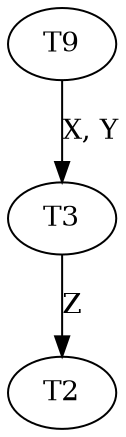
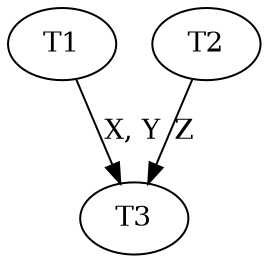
(62, 44) -> (62, 44)
(62, 296) -> (174, 122)
